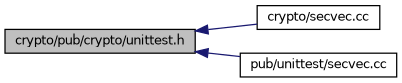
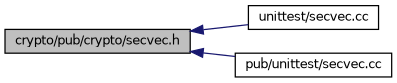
(318, 18) -> (313, 18)
(100, 41) -> (98, 41)
